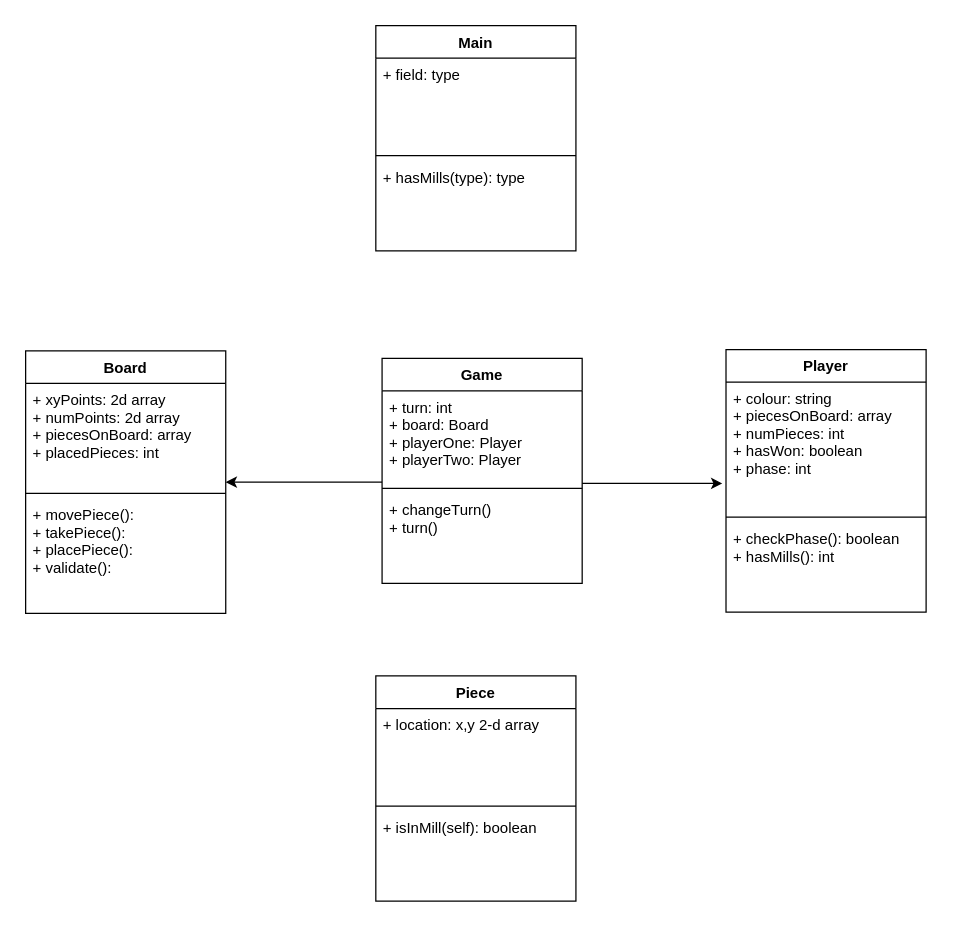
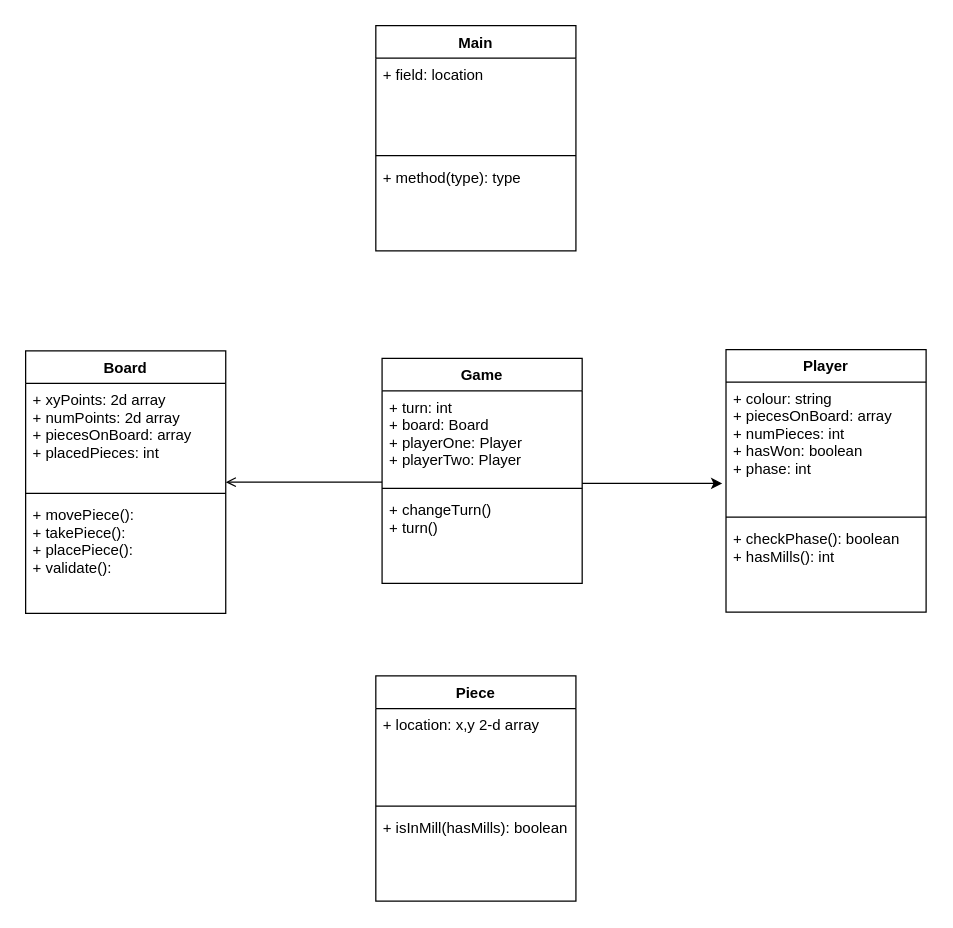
(427, 75) -> (440, 75)
(463, 178) -> (461, 178)
(236, 482) -> (233, 482)
(470, 828) -> (483, 828)
